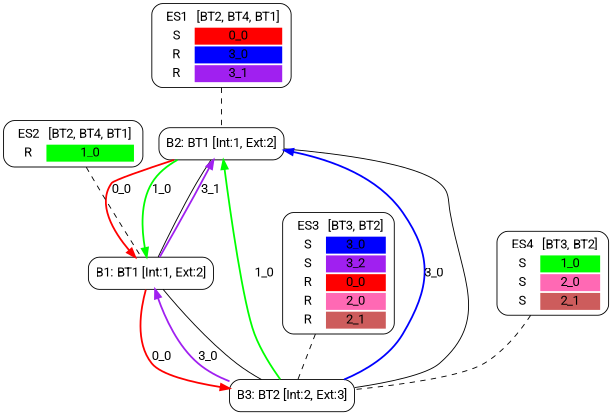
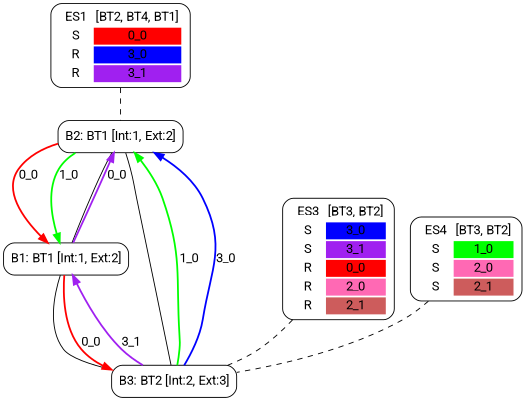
(73, 144) -> none
(211, 190) -> (117, 175)
(356, 263) -> (356, 249)
(208, 357) -> (131, 342)
